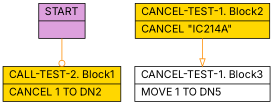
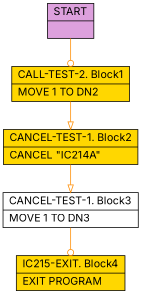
(55, 92) -> (58, 92)
(181, 92) -> (50, 218)
none -> (71, 112)
none -> (71, 273)
